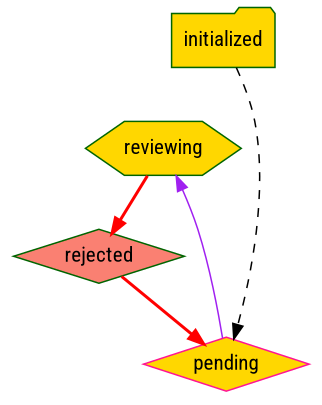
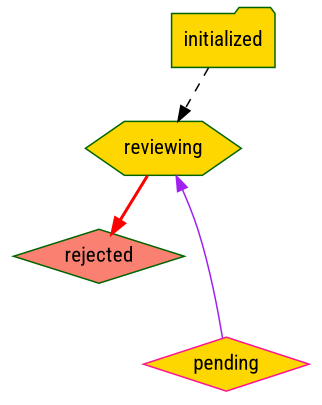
(259, 195) -> (197, 88)
(157, 305) -> none
